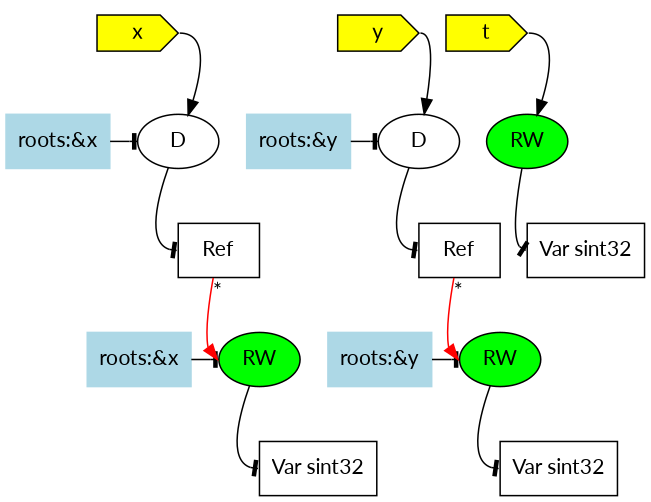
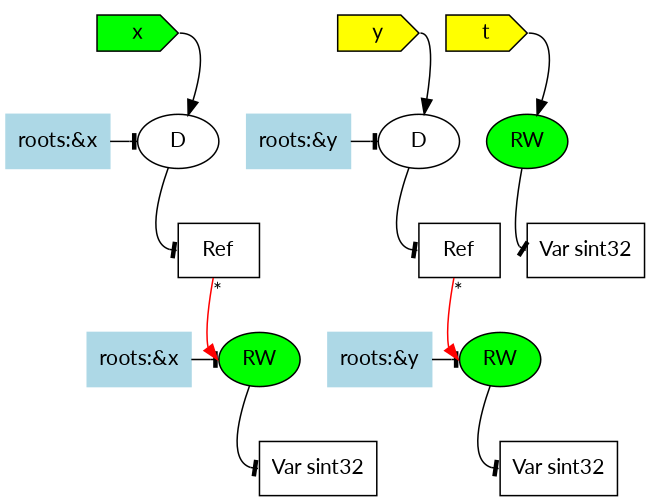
(138, 33) -> (138, 33)
